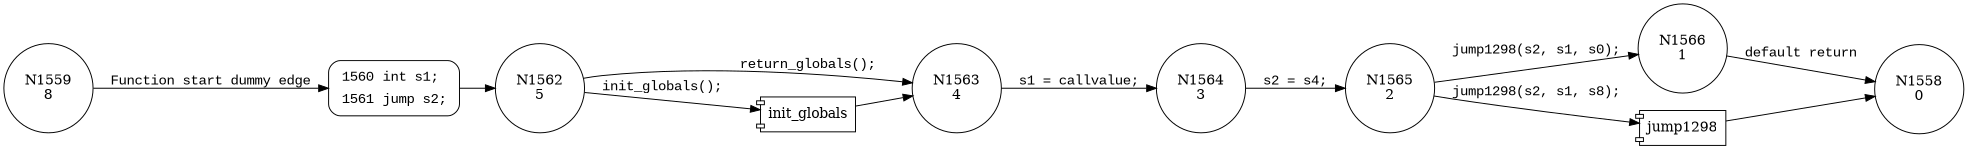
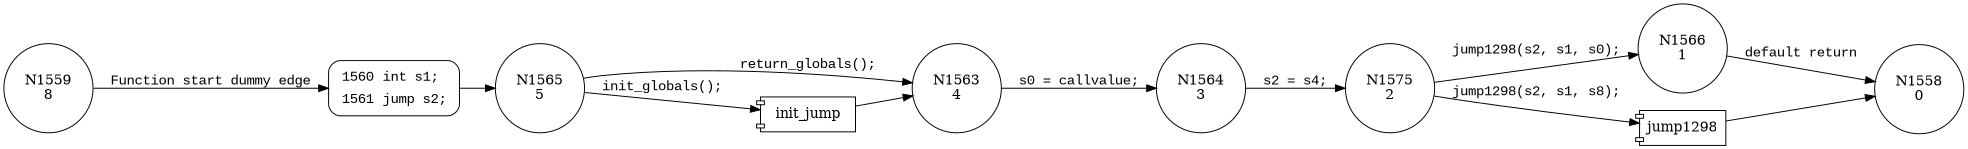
(1079, 81) -> (1079, 81)
(540, 88) -> (540, 88)
(1390, 88) -> (1390, 88)
(808, 114) -> (808, 114)
